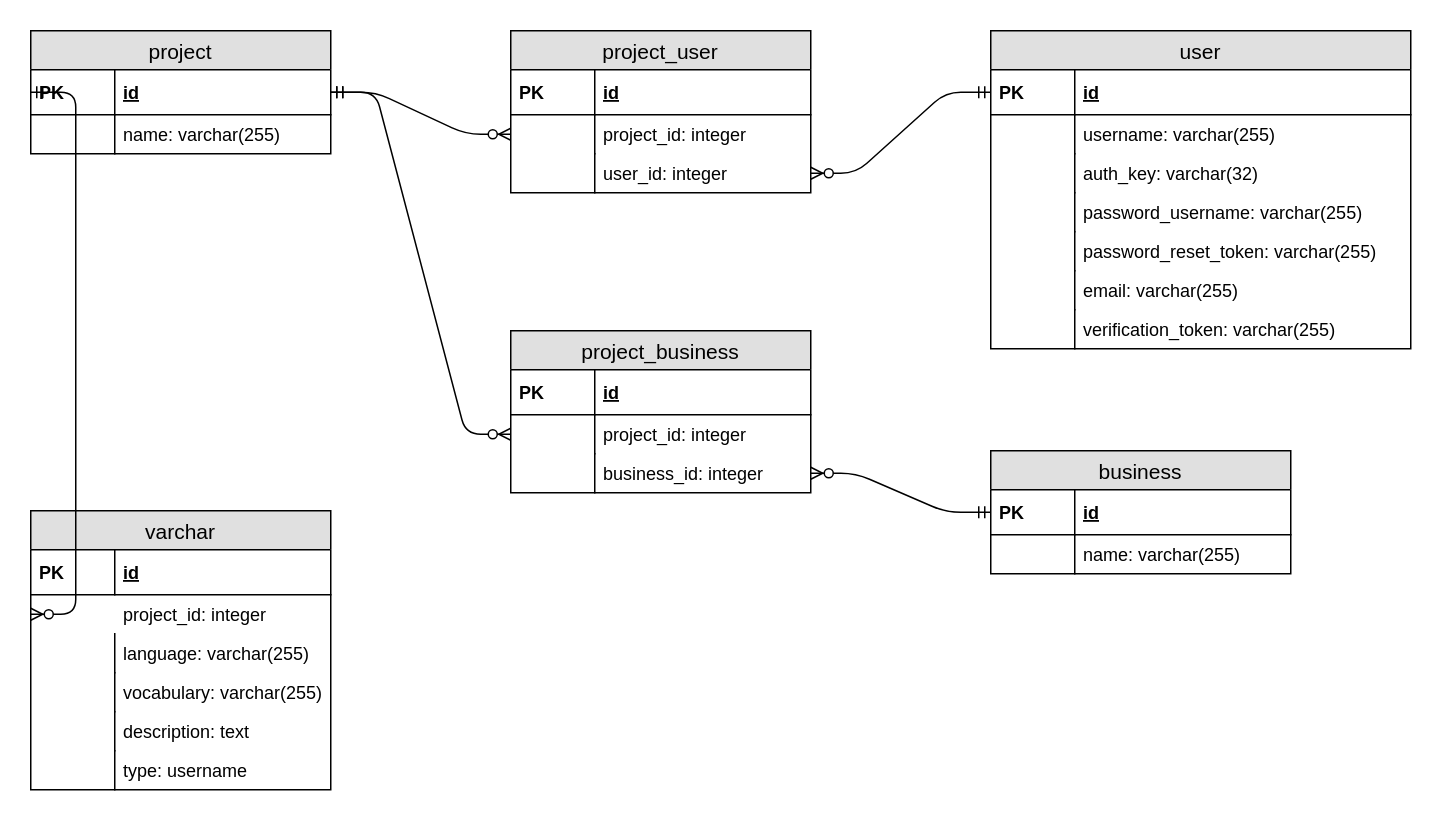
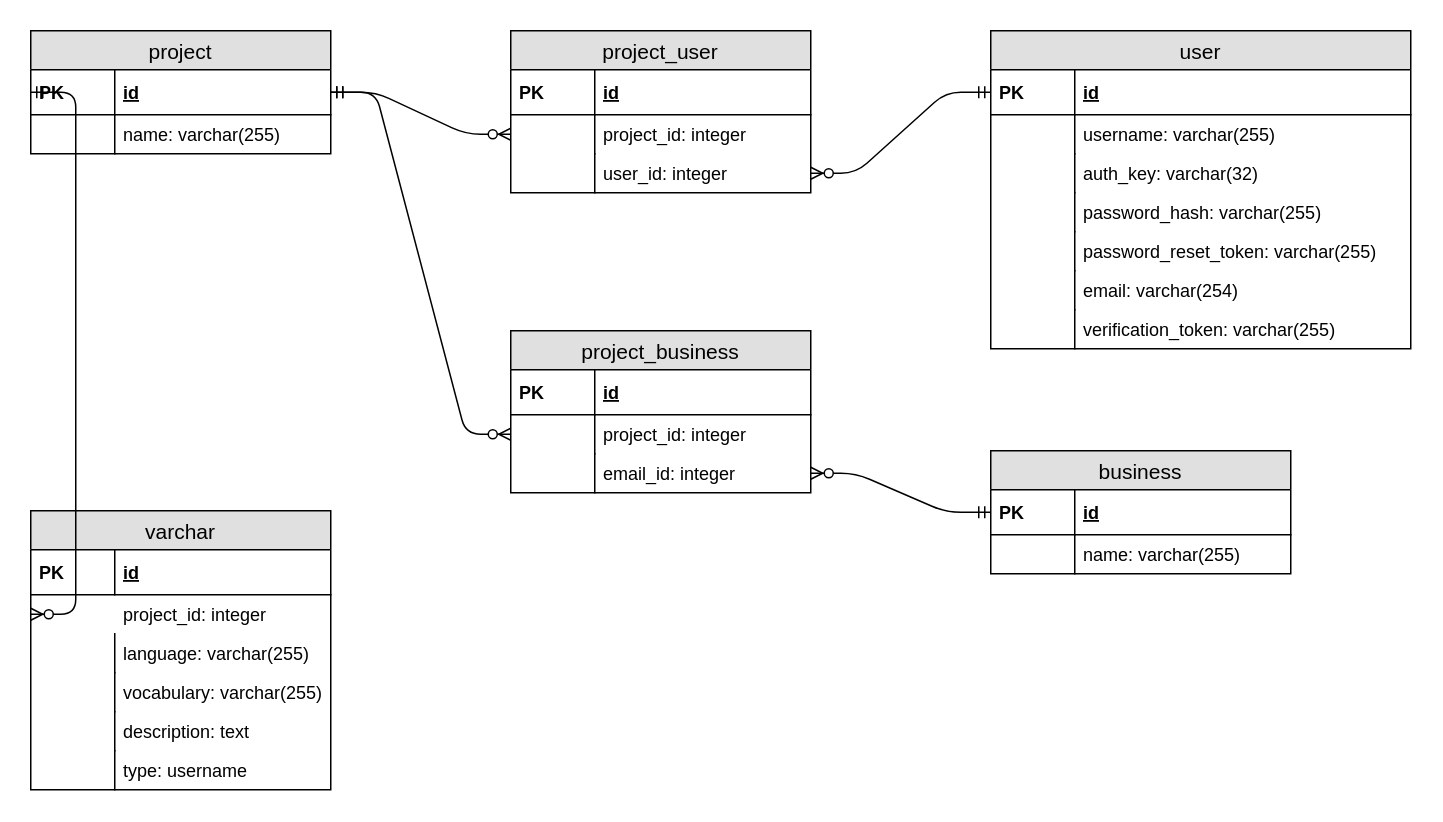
(1235, 213) -> (1214, 213)
(1169, 291) -> (1169, 291)
(692, 474) -> (675, 474)
